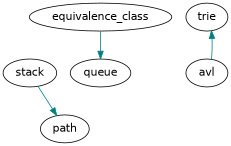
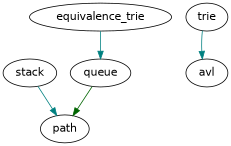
(101, 17) -> (101, 17)
(212, 49) -> (202, 41)
none -> (85, 98)
